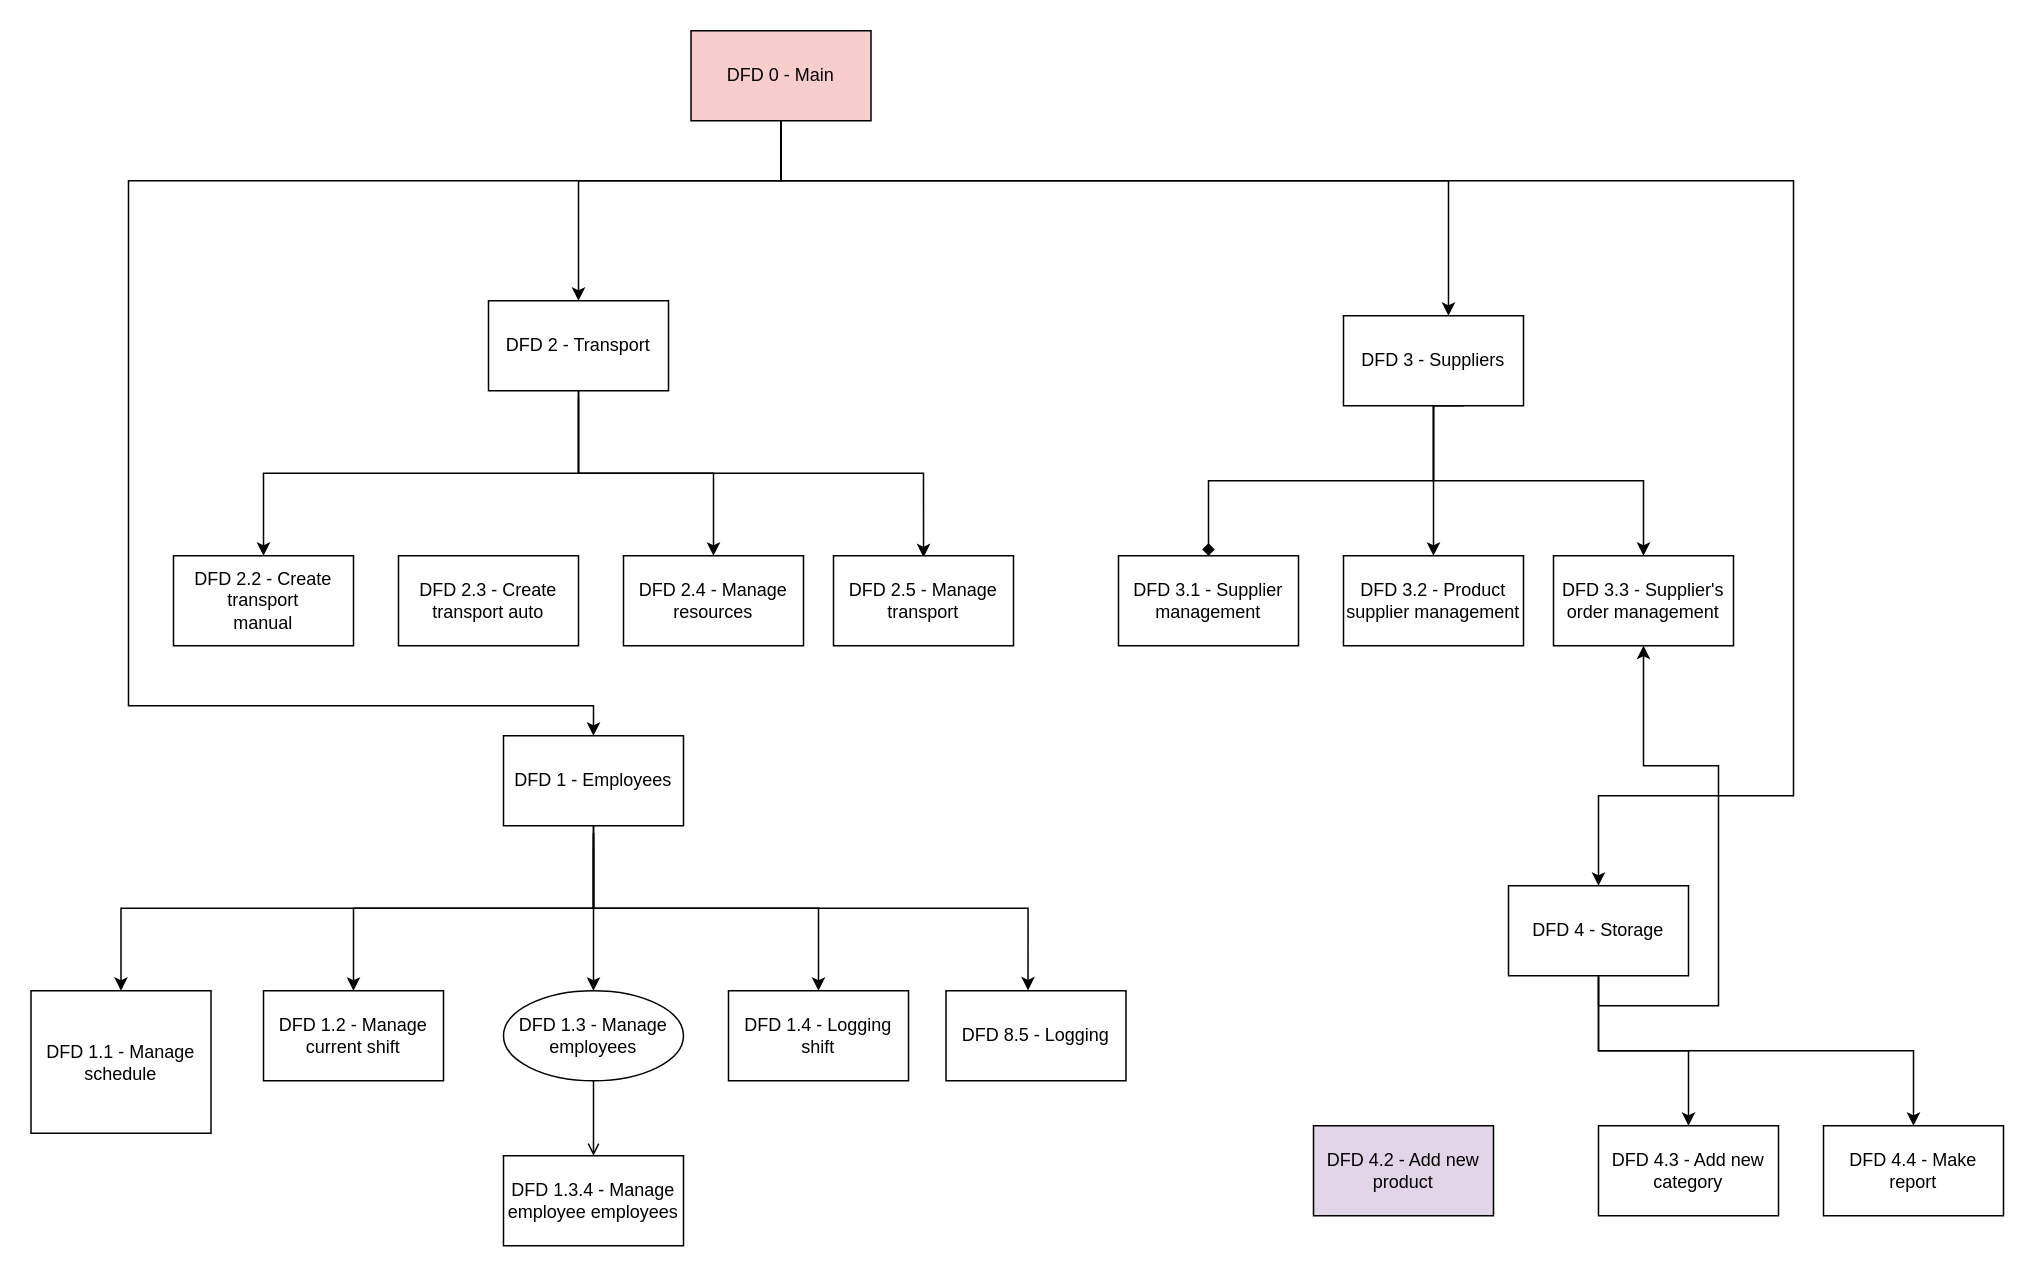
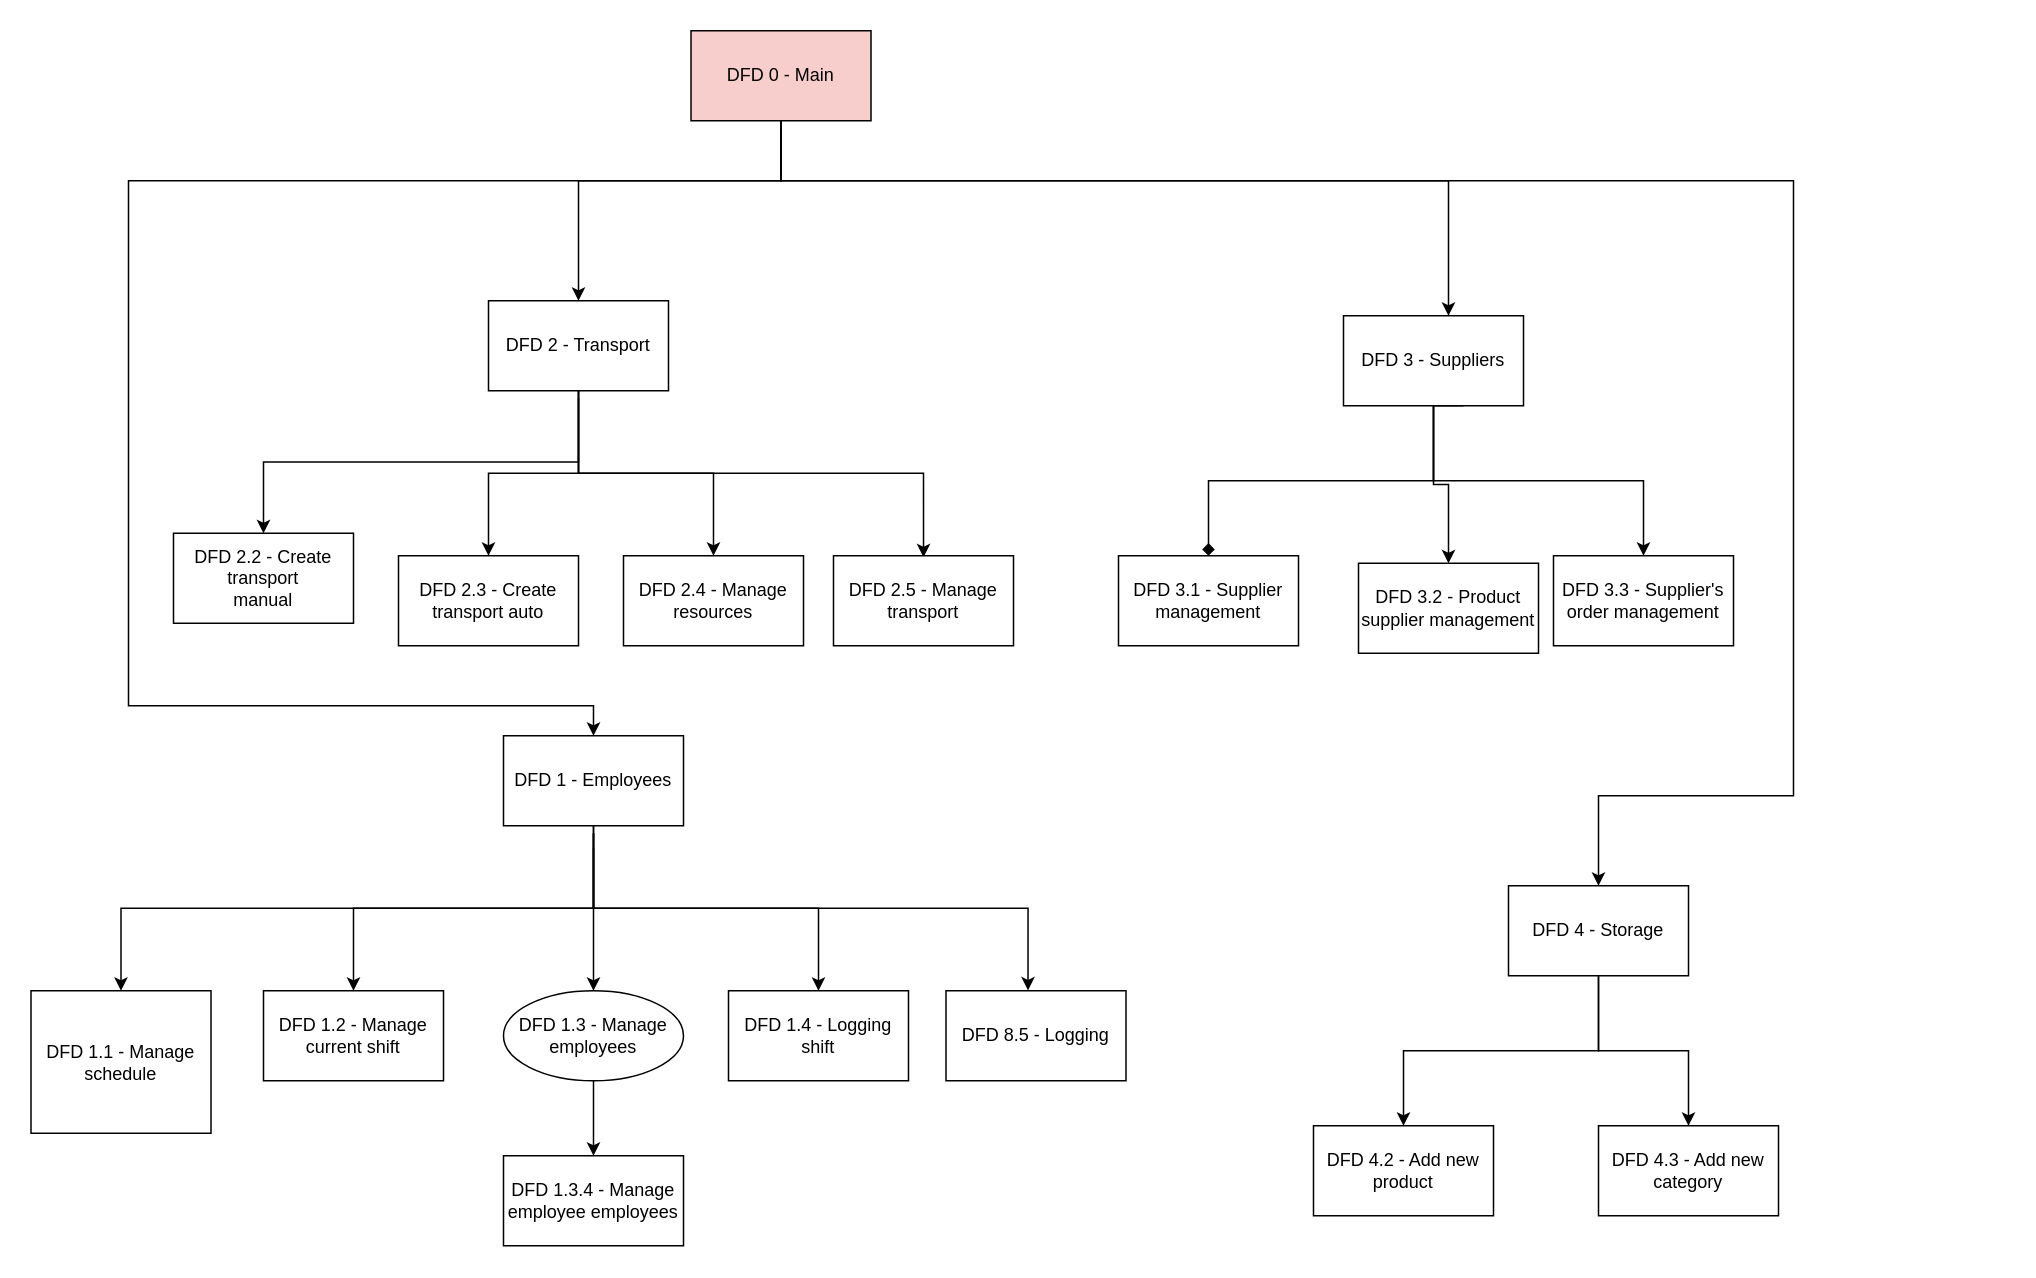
none -> (488, 511)
(263, 601) -> (263, 578)
(1433, 601) -> (1448, 608)
(1718, 852) -> (1468, 1051)
(1834, 1051) -> none
(593, 1146) -> (593, 1144)
(1403, 1171) -> (1403, 1171)
(1913, 1171) -> none
